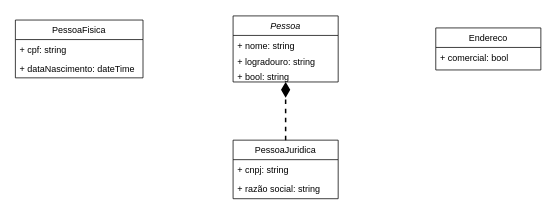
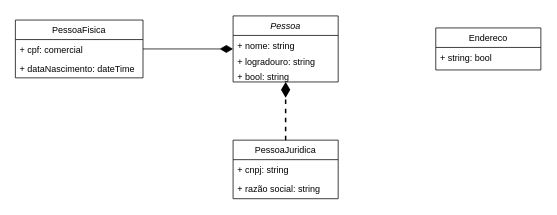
none -> (219, 49)
(48, 50) -> (54, 50)
(475, 57) -> (469, 57)
